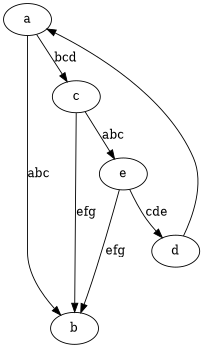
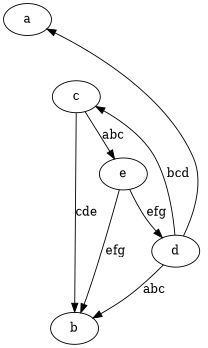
(50, 54) -> (157, 162)
(28, 176) -> (134, 292)
(87, 213) -> (87, 213)
(157, 213) -> (157, 213)
